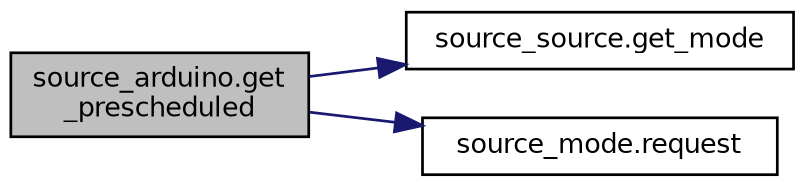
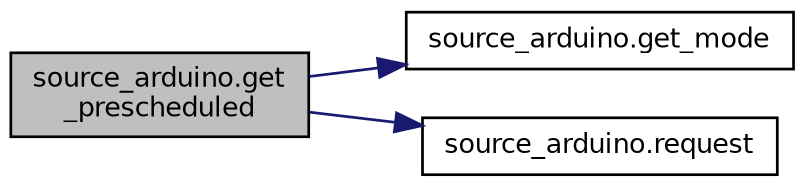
(600, 41) -> (600, 41)
(600, 146) -> (600, 146)
